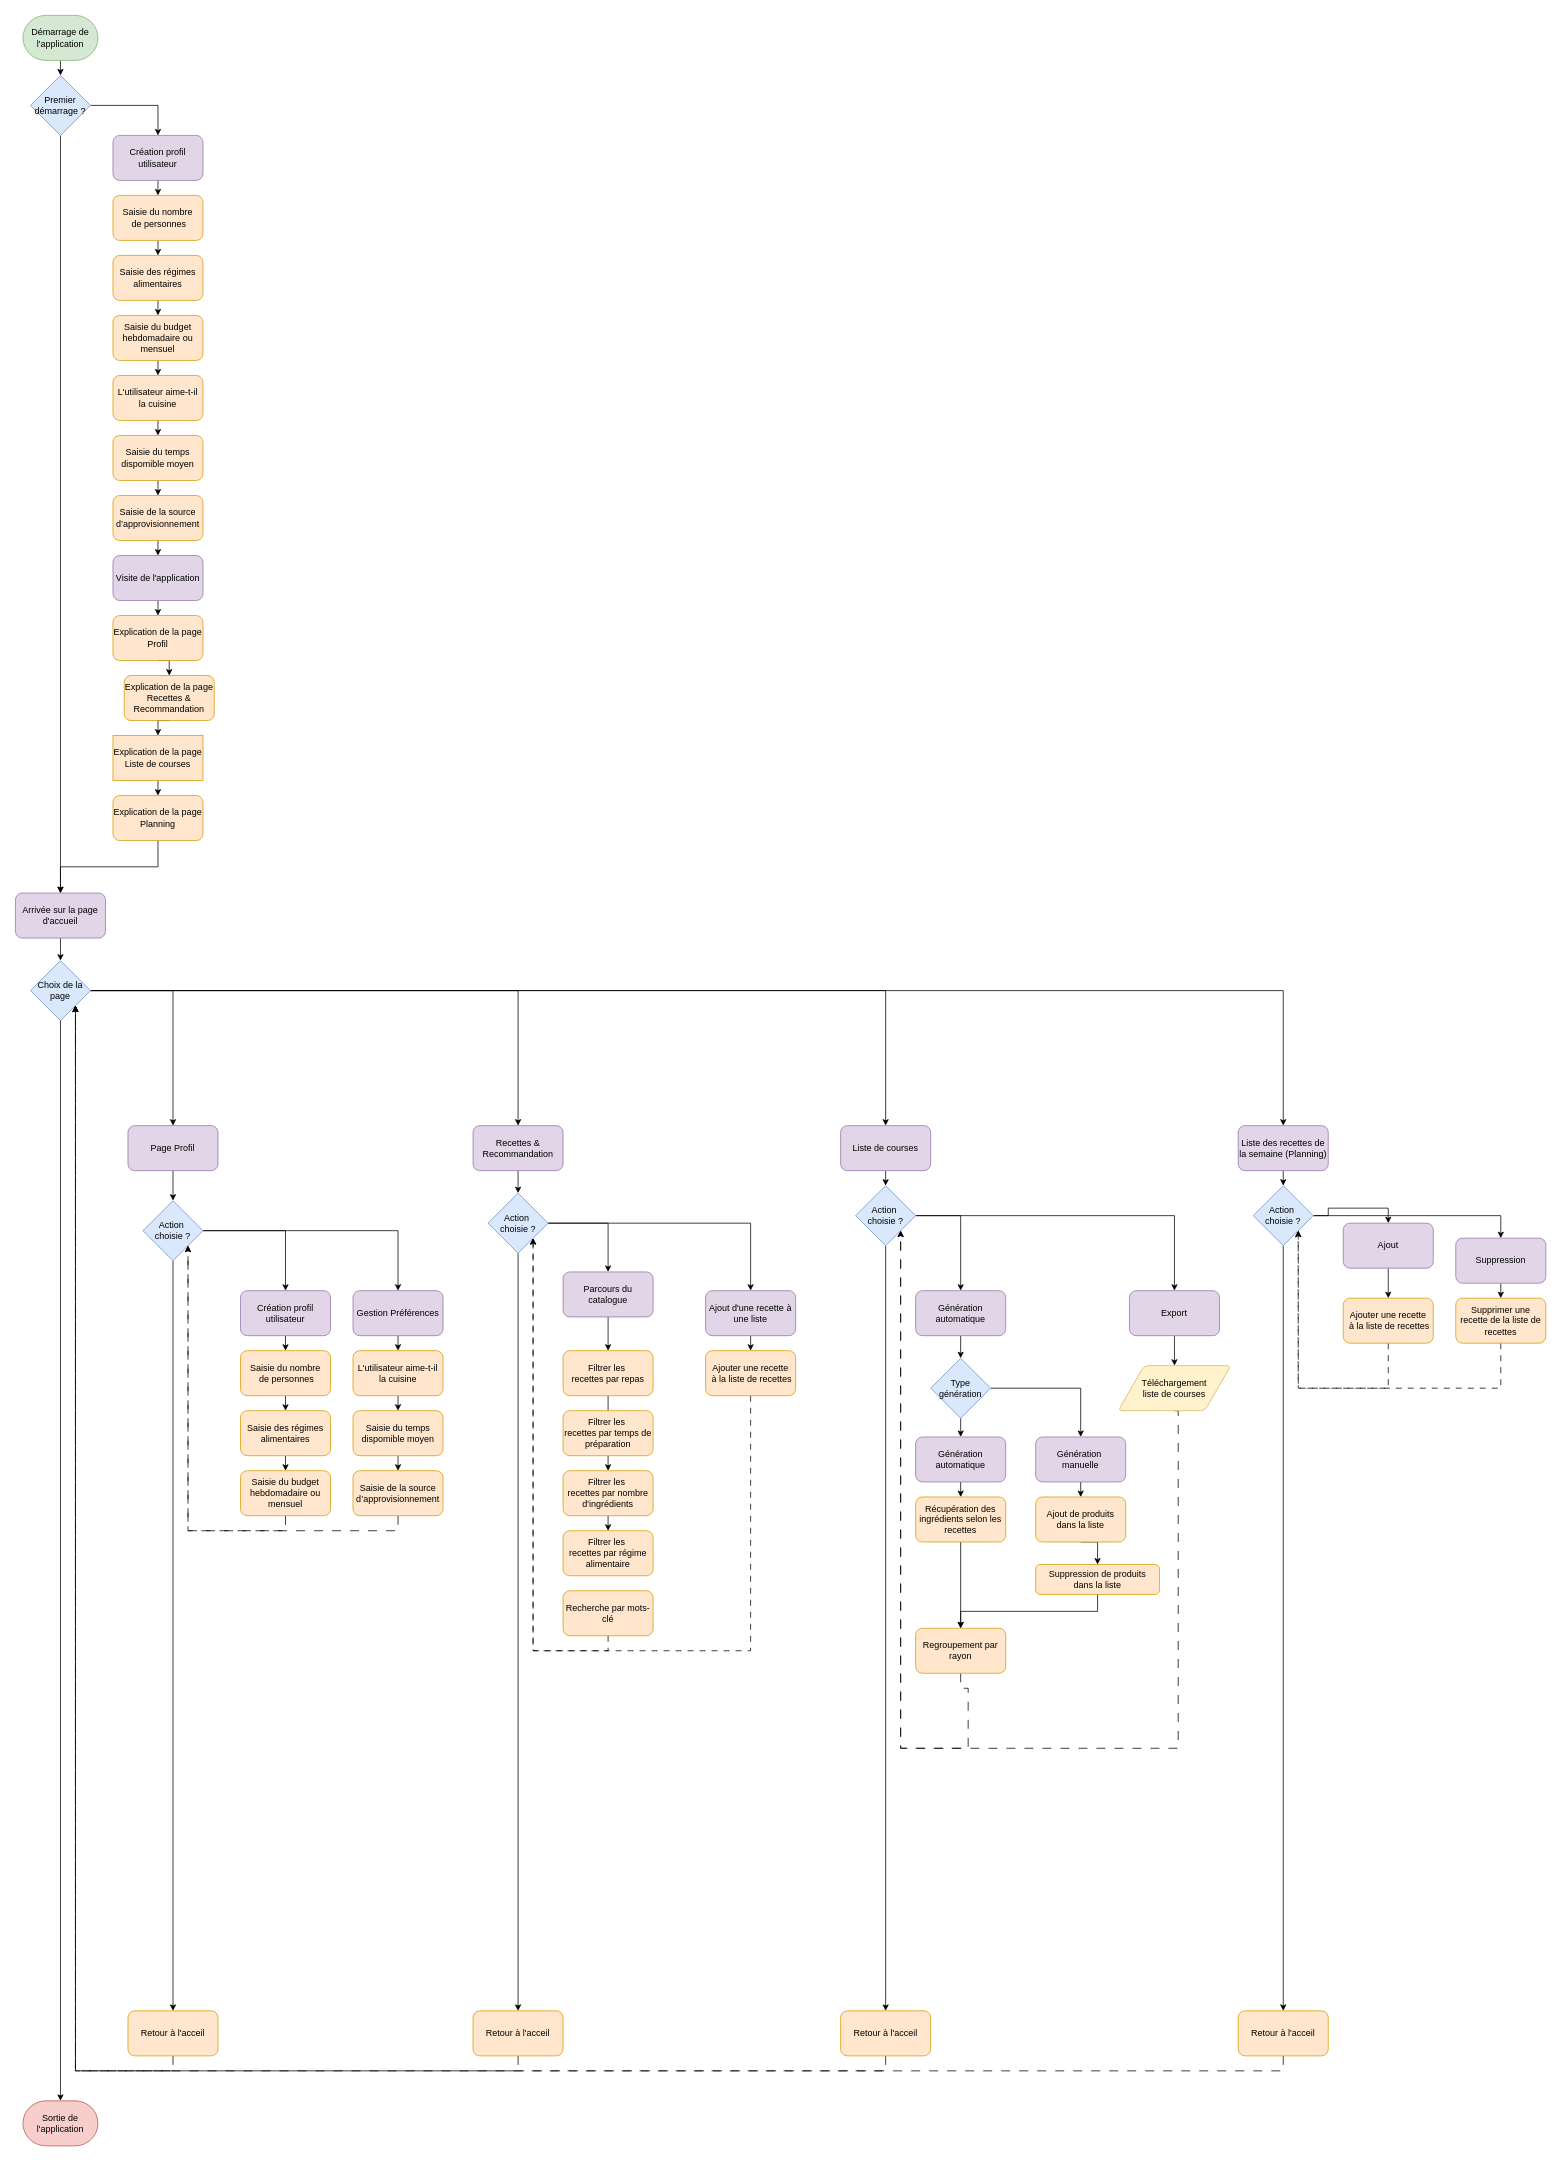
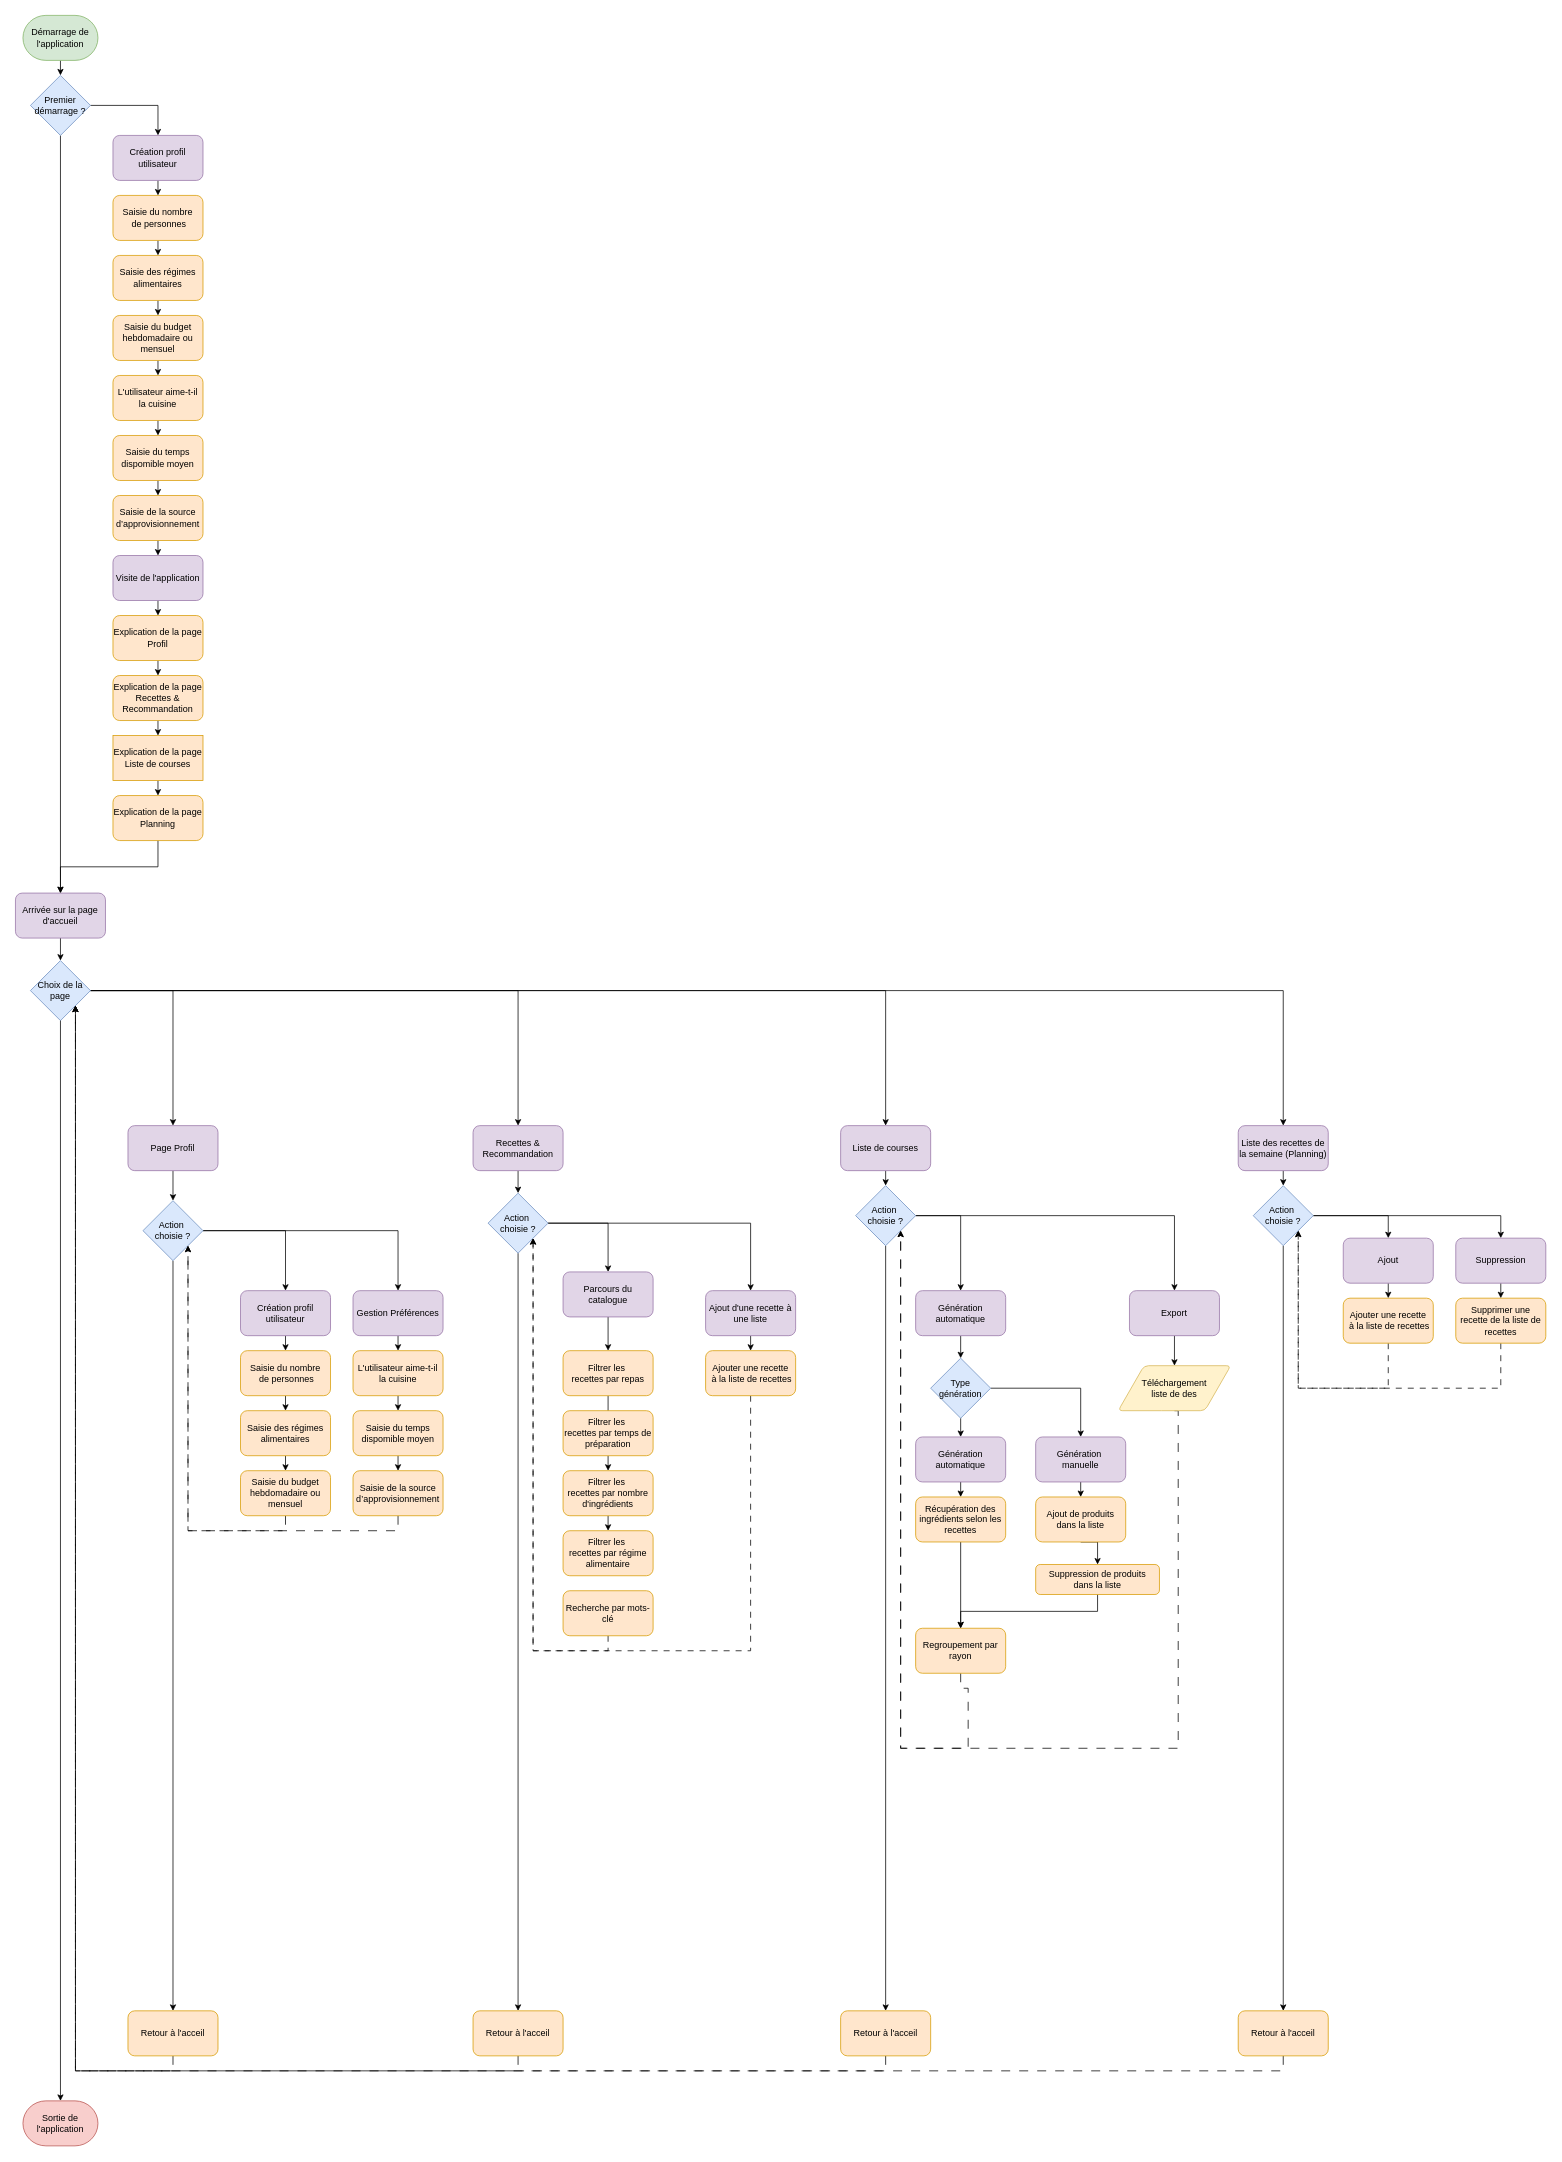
(169, 698) -> (158, 698)
(1388, 1245) -> (1388, 1260)
(1174, 1388) -> (1174, 1388)
